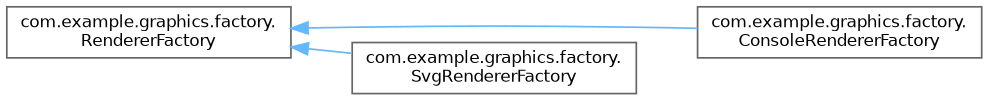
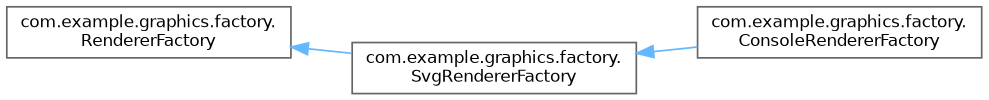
(503, 26) -> (675, 49)
